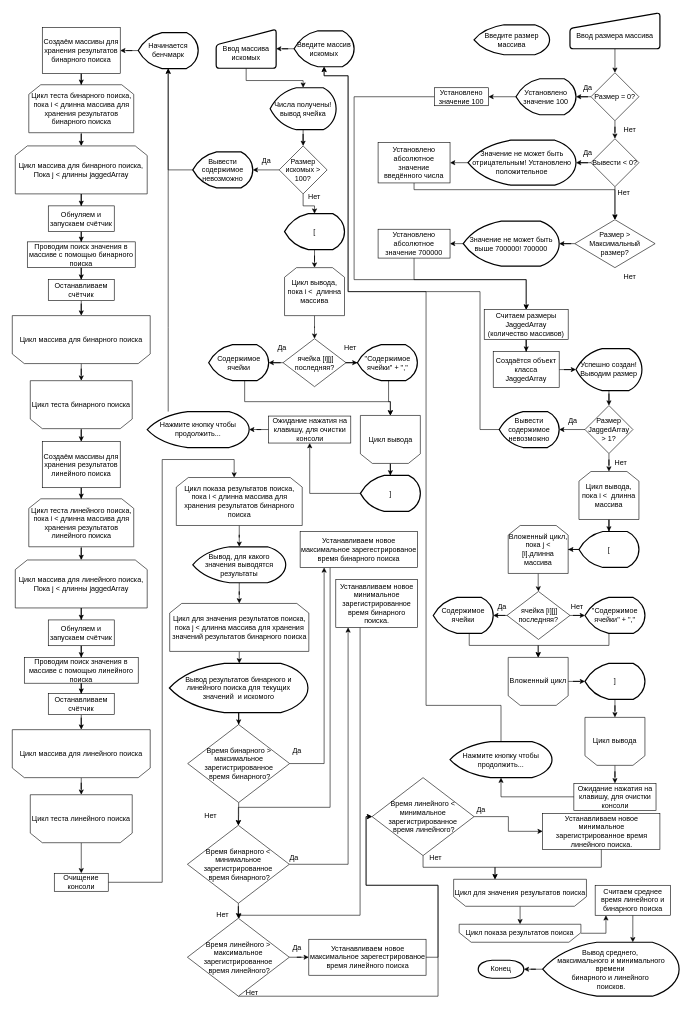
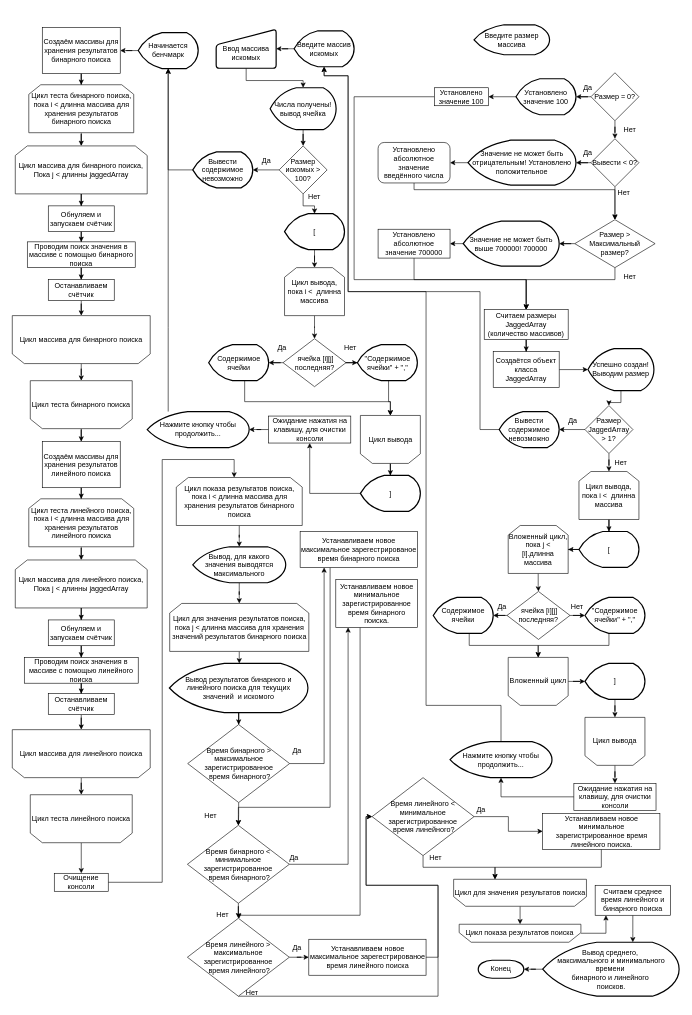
(615, 30) -> none
(615, 49) -> none
(414, 162) -> (414, 162)
none -> (578, 279)
(609, 369) -> (621, 369)
(239, 565) -> (239, 565)
